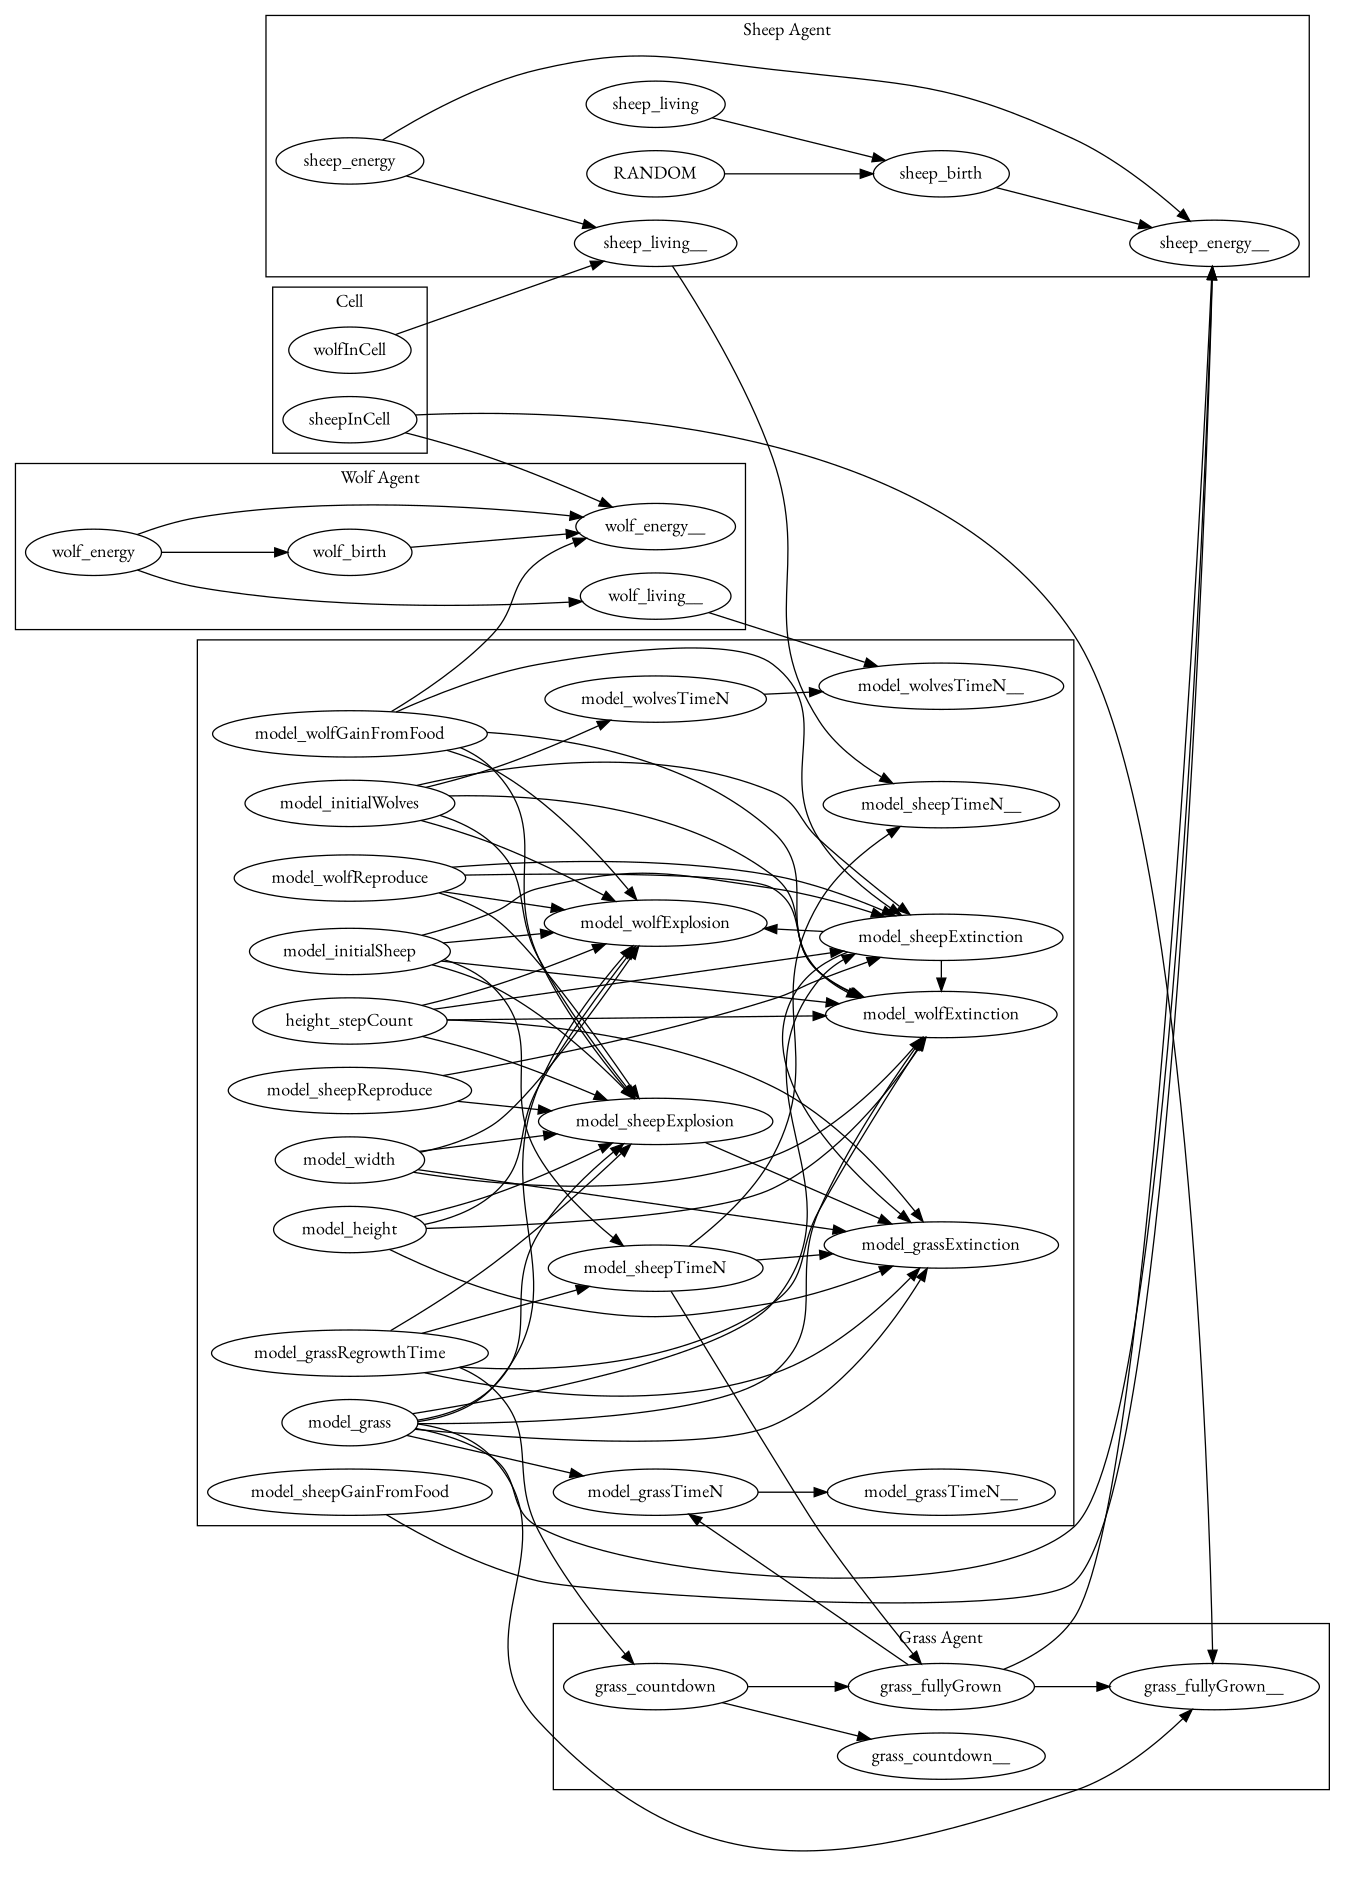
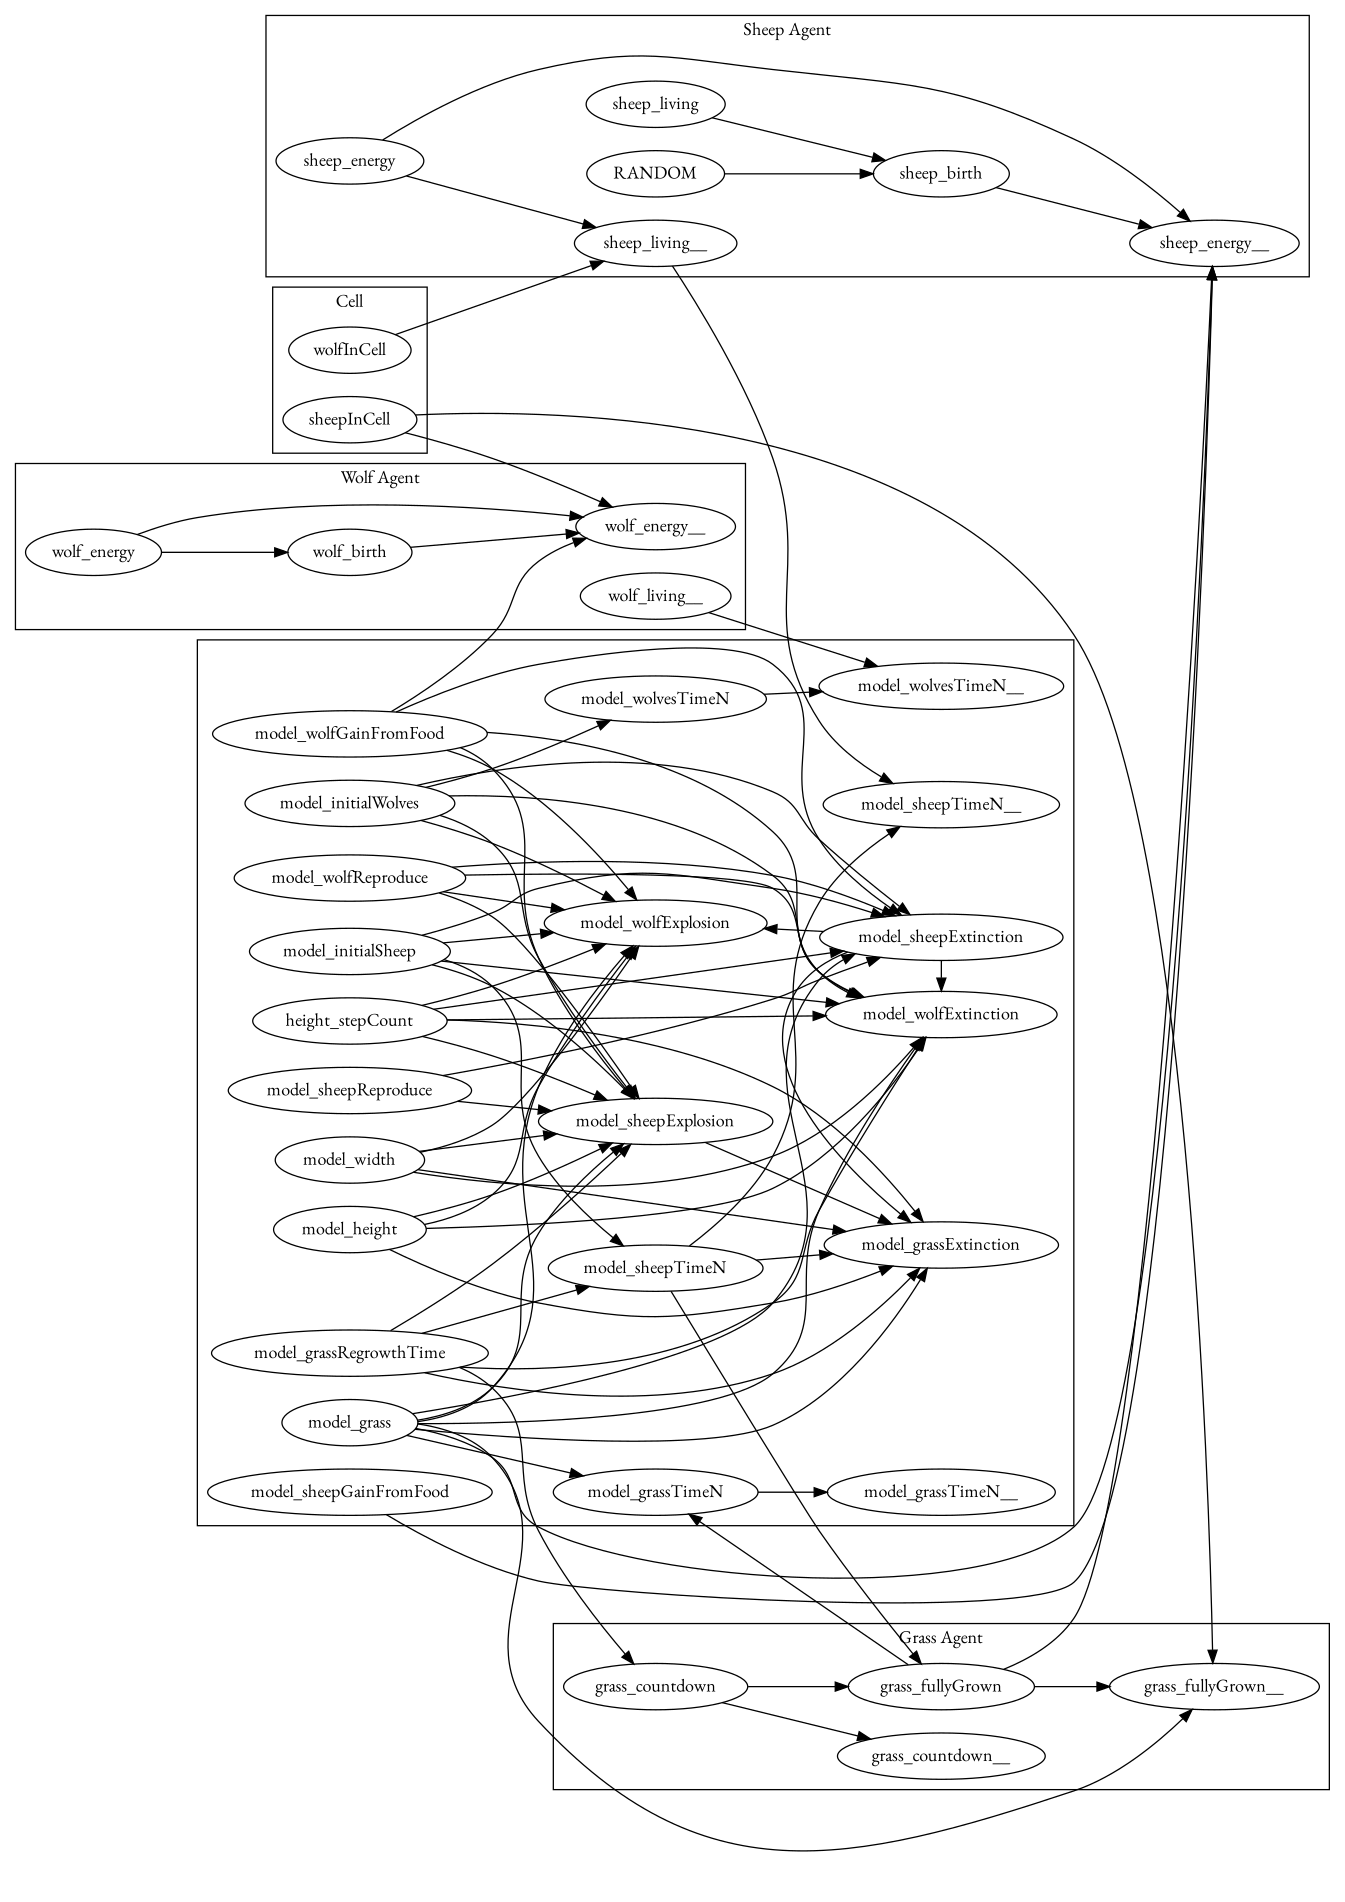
(352, 603) -> none
